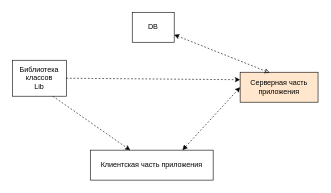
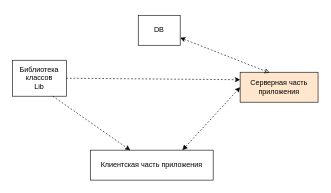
(153, 27) -> (159, 30)
